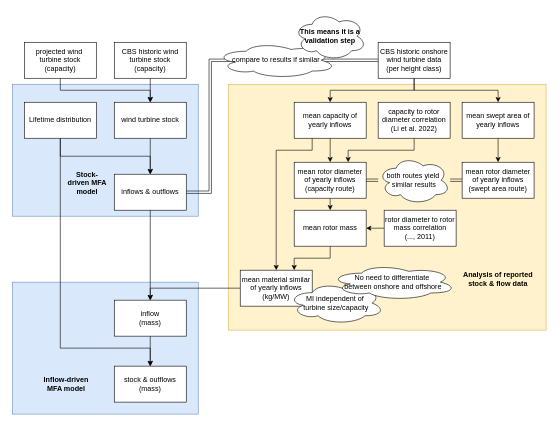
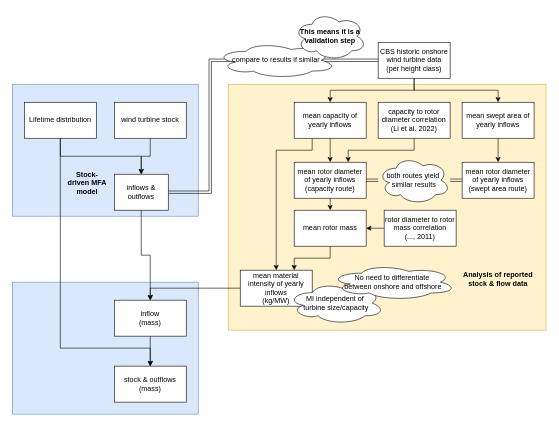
(60, 60) -> none
(150, 60) -> none
(150, 83) -> none
(98, 90) -> none
(150, 192) -> (141, 192)
(276, 288) -> (276, 288)
(66, 384) -> none
